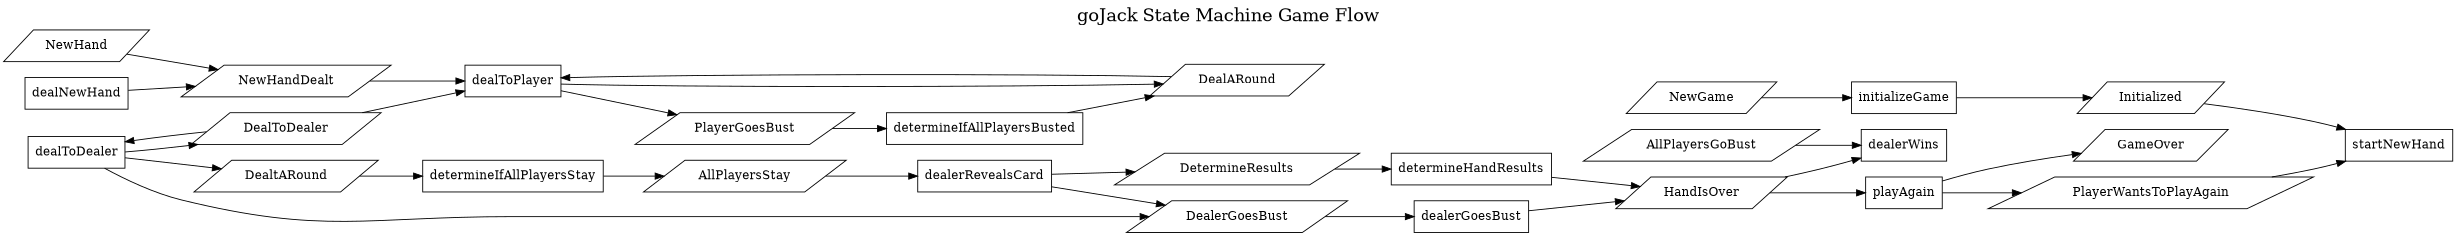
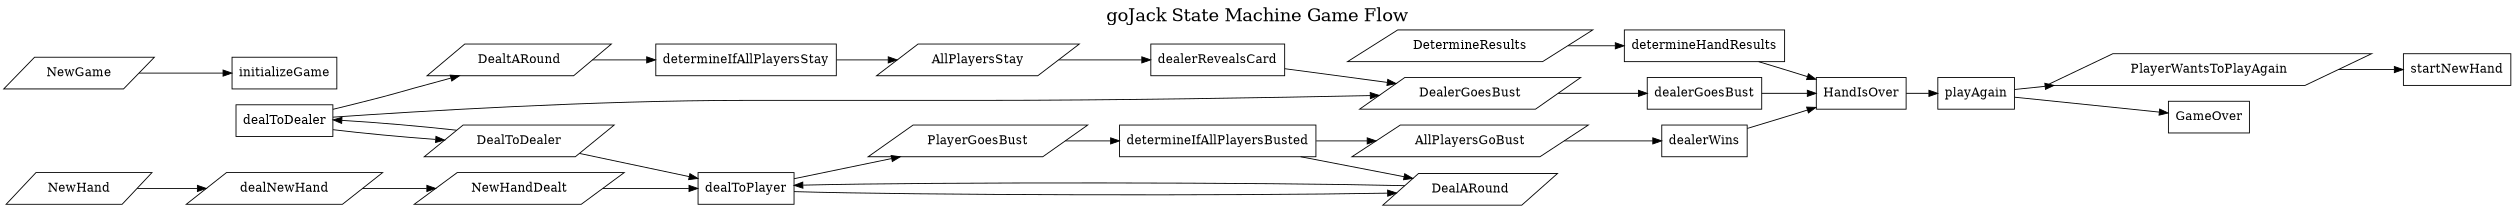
(168, 61) -> (167, 188)
(77, 93) -> (284, 188)
(2151, 98) -> none
none -> (1342, 141)
(2151, 145) -> (2209, 117)
(1819, 169) -> (1777, 119)
(1089, 173) -> none
(1701, 193) -> (1861, 93)
